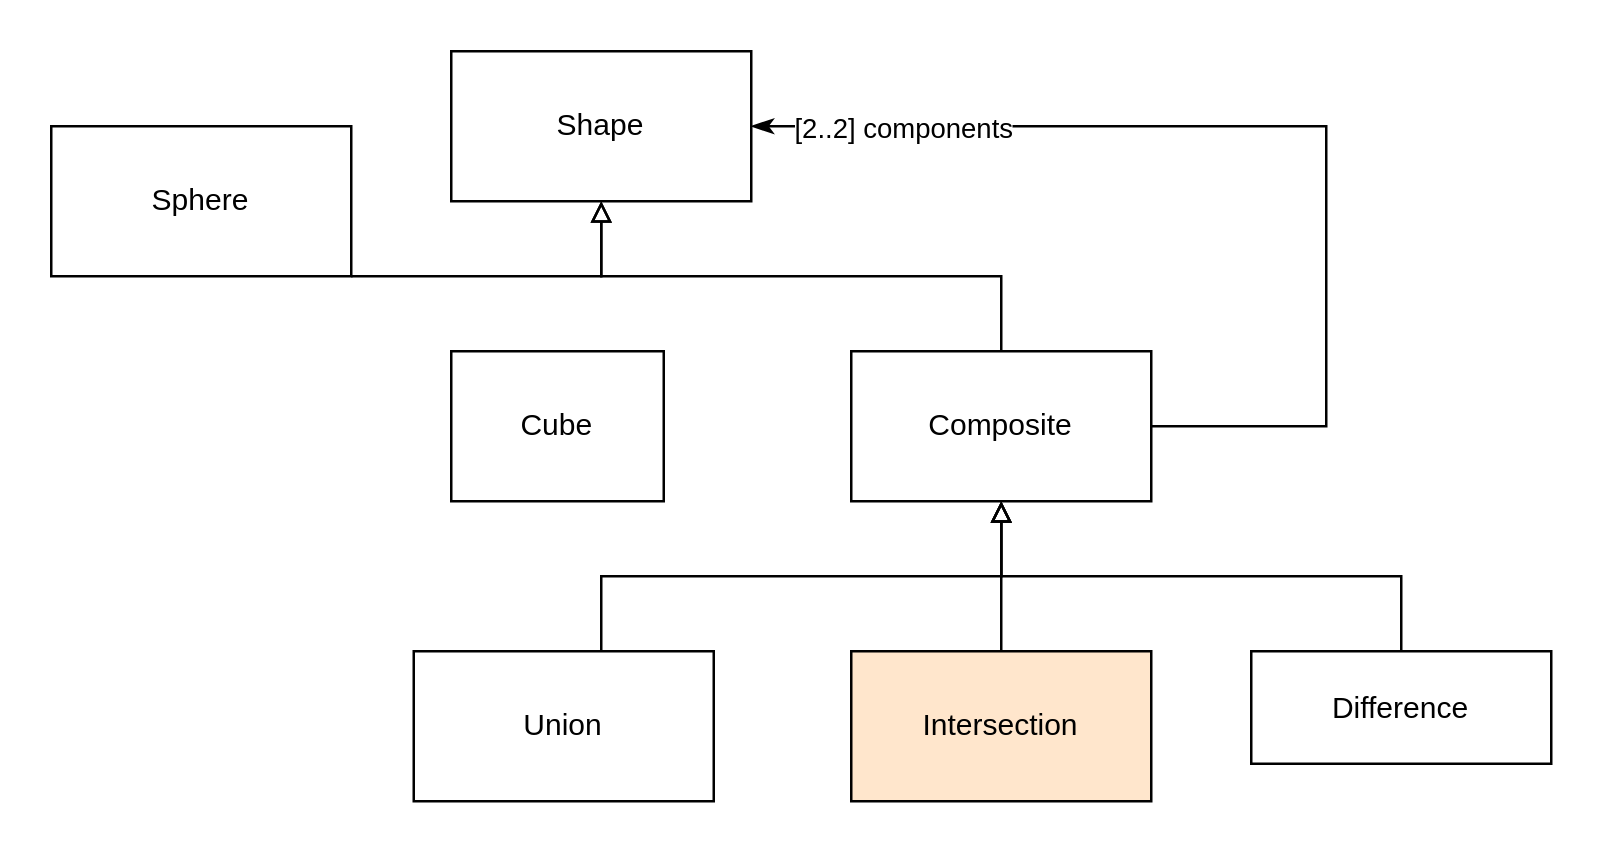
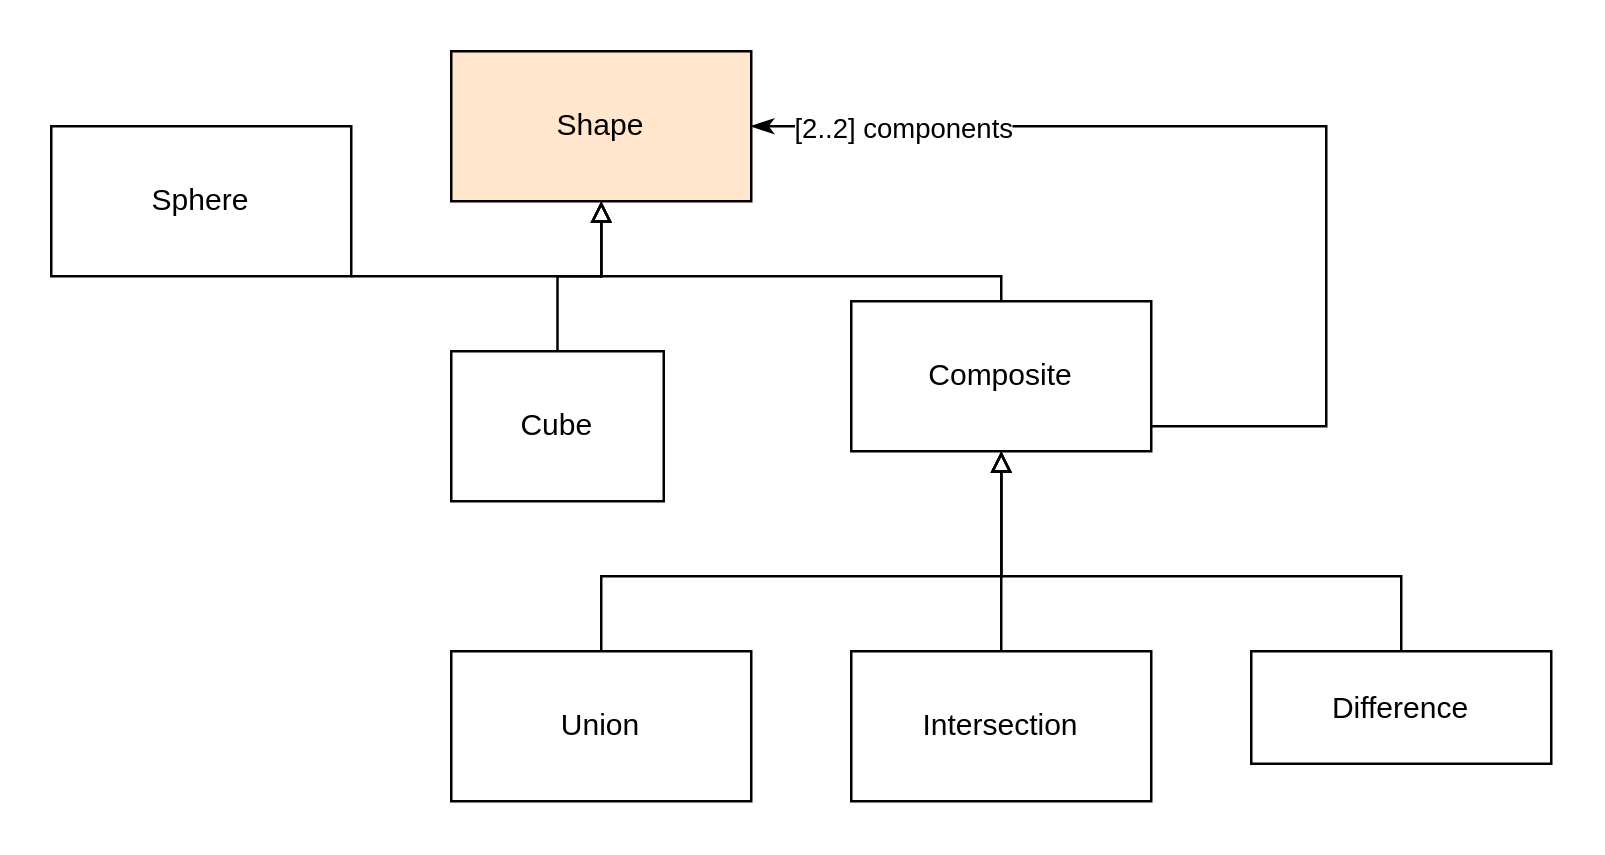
(601, 126) -> (601, 126)
none -> (558, 316)
(1001, 426) -> (1001, 376)
(564, 726) -> (601, 726)
(1001, 726) -> (1001, 726)
